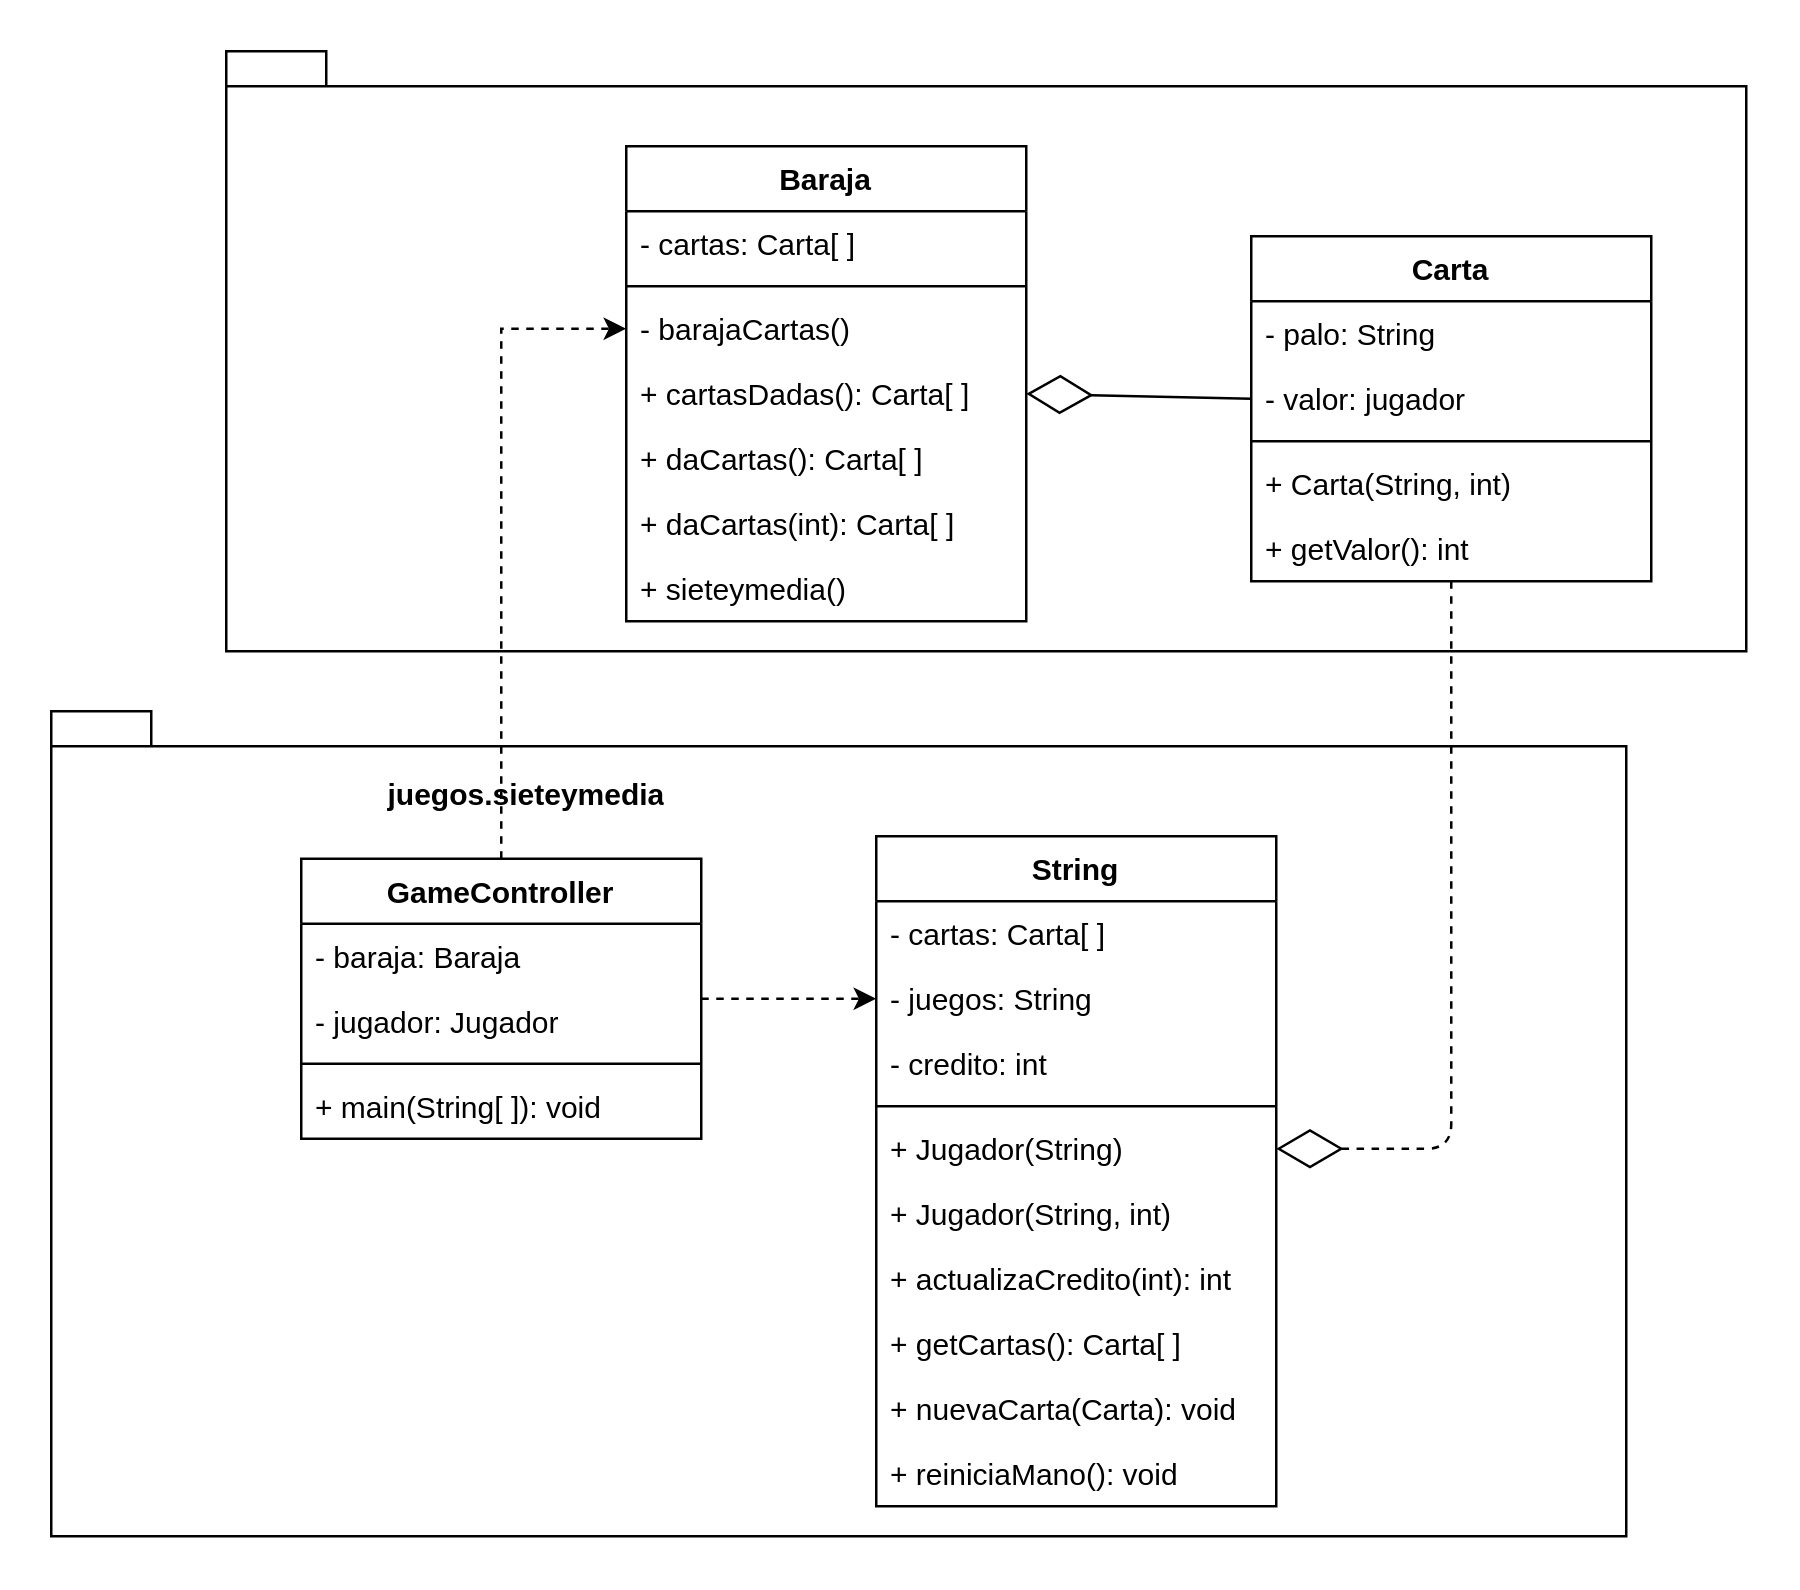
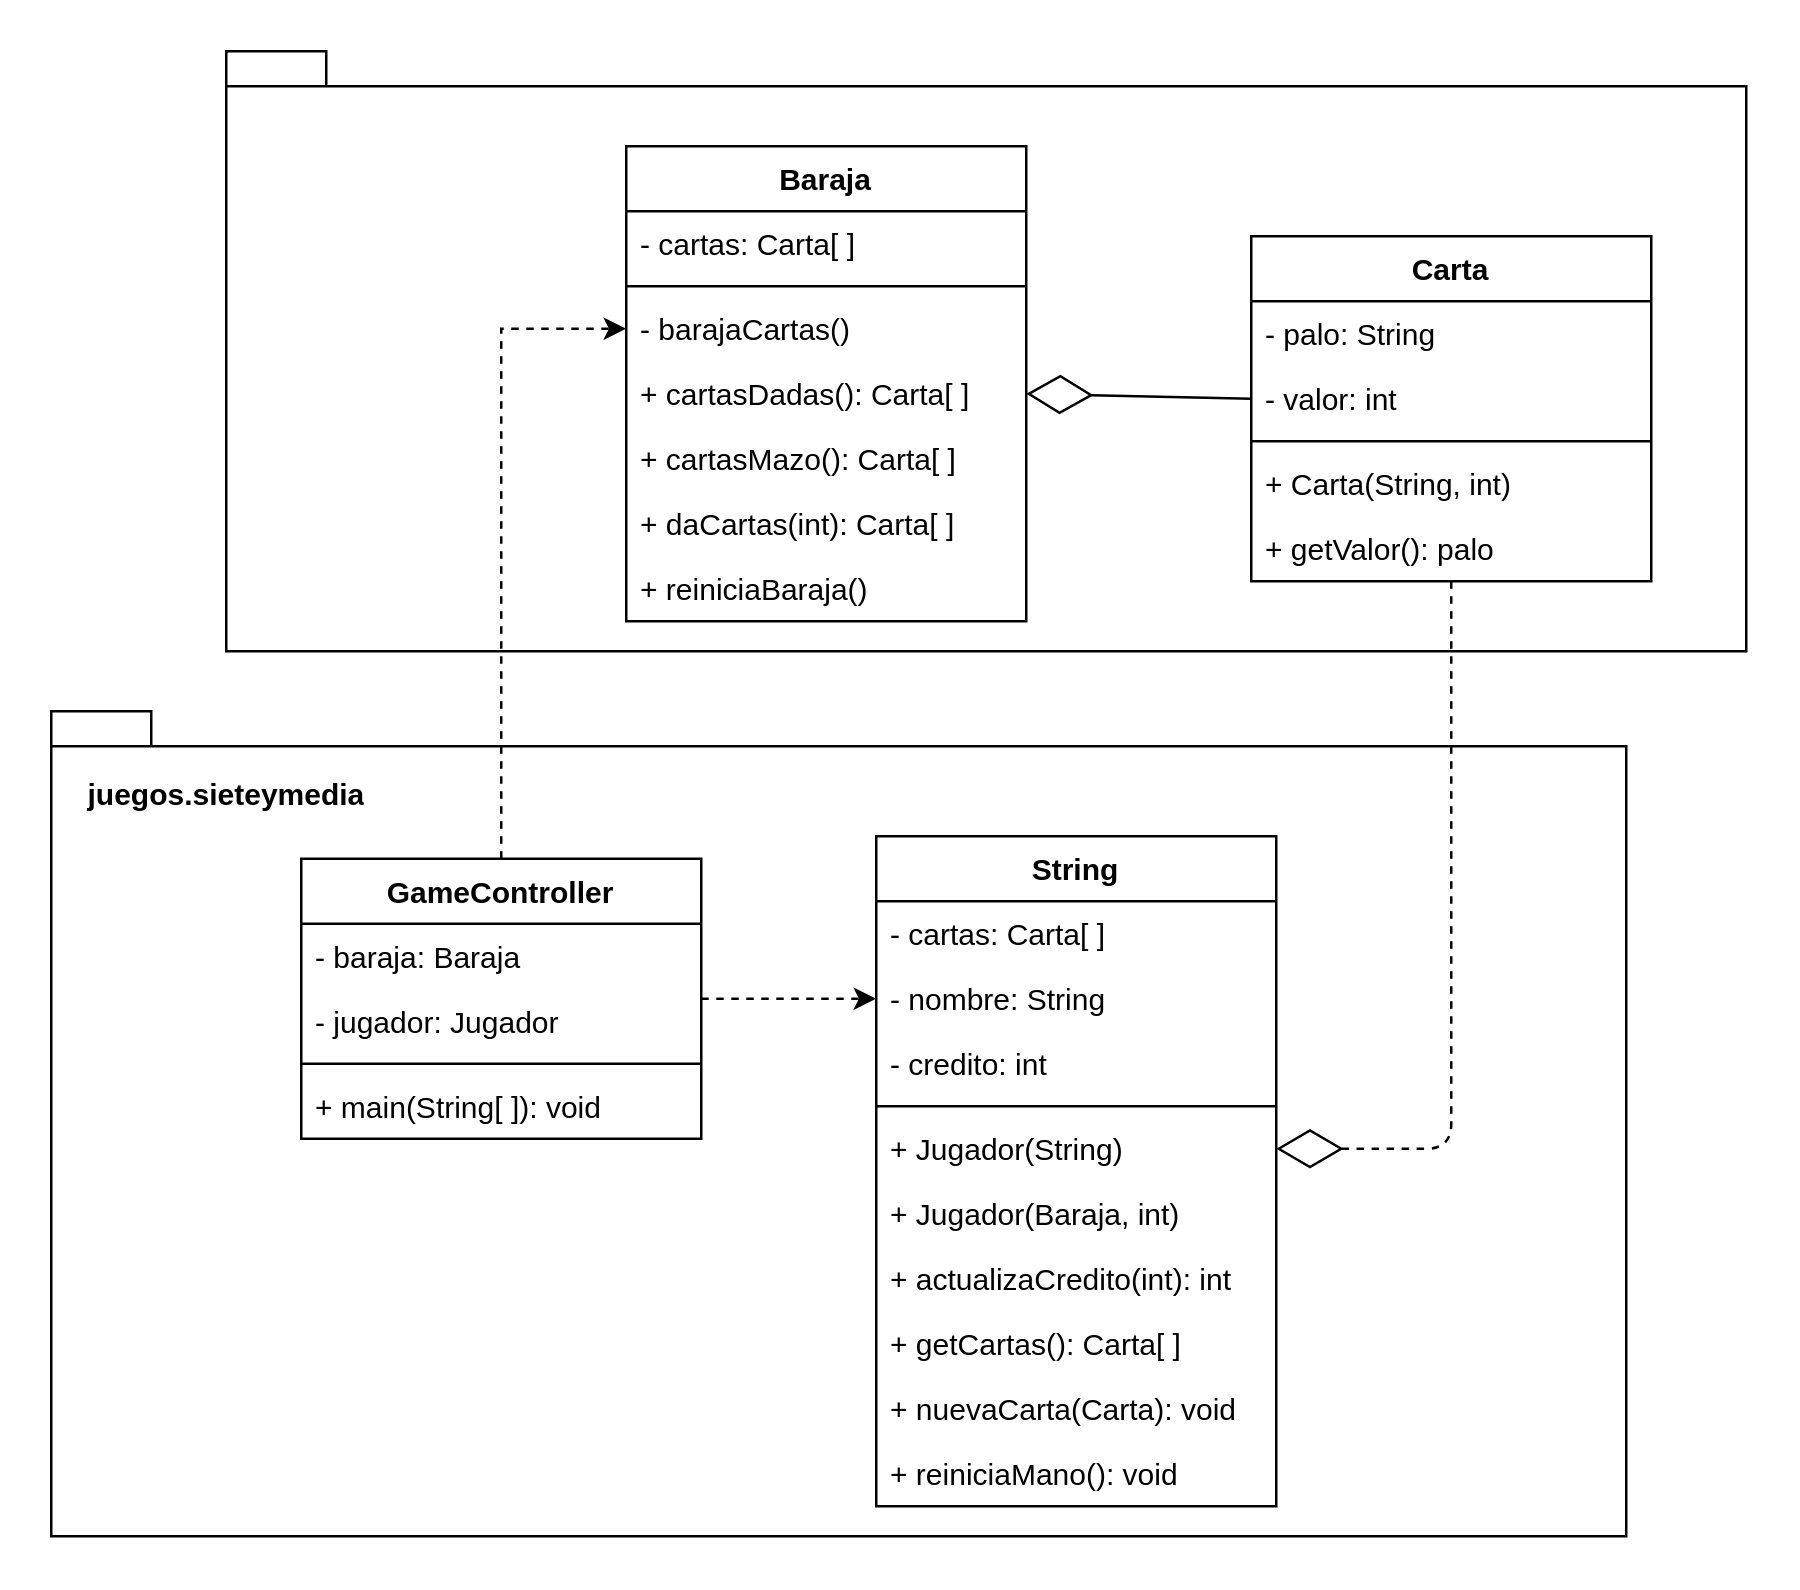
(1384, 400) -> (1346, 400)
(809, 460) -> (826, 460)
(1388, 550) -> (1397, 550)
(754, 590) -> (776, 590)
(524, 794) -> (224, 794)
(1009, 1000) -> (1009, 1000)
(1055, 1215) -> (1059, 1215)
